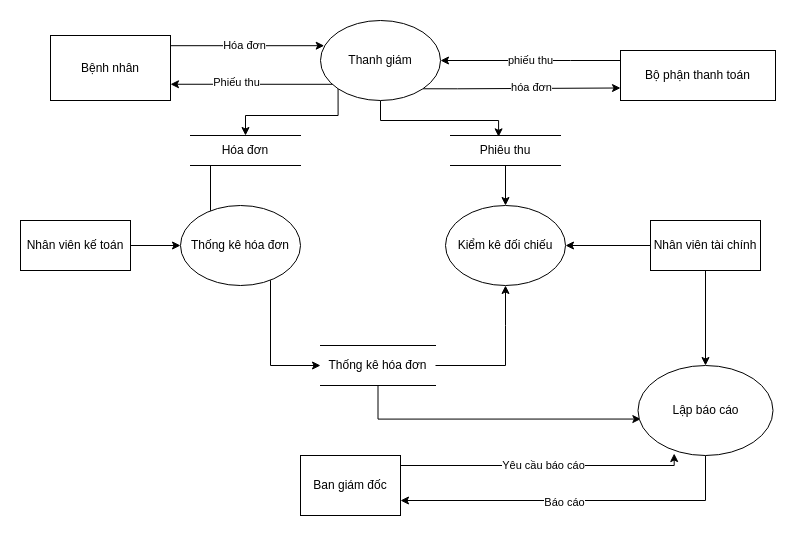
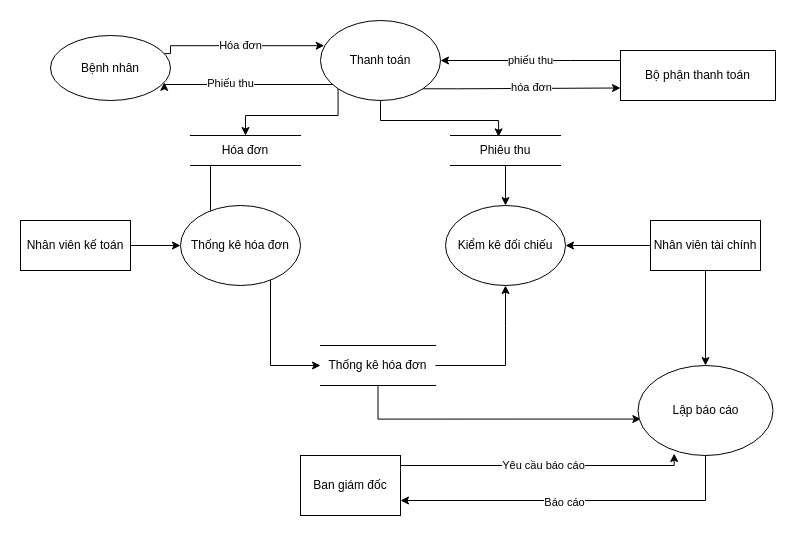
(381, 61) -> (381, 61)
(111, 68) -> (111, 68)
